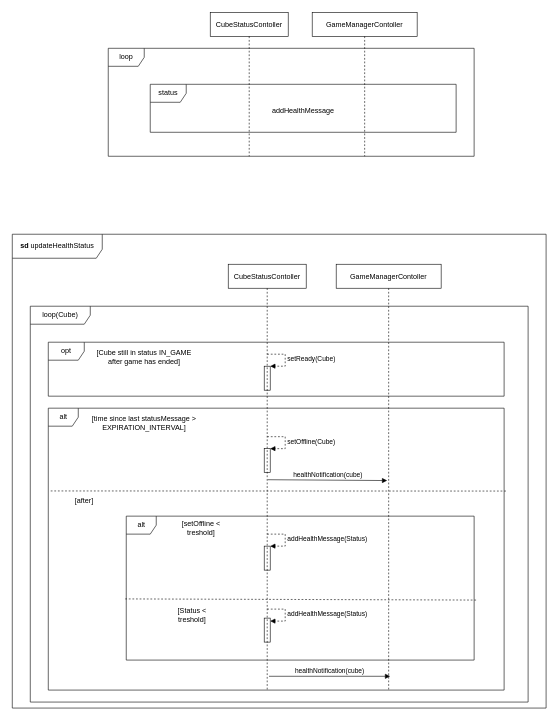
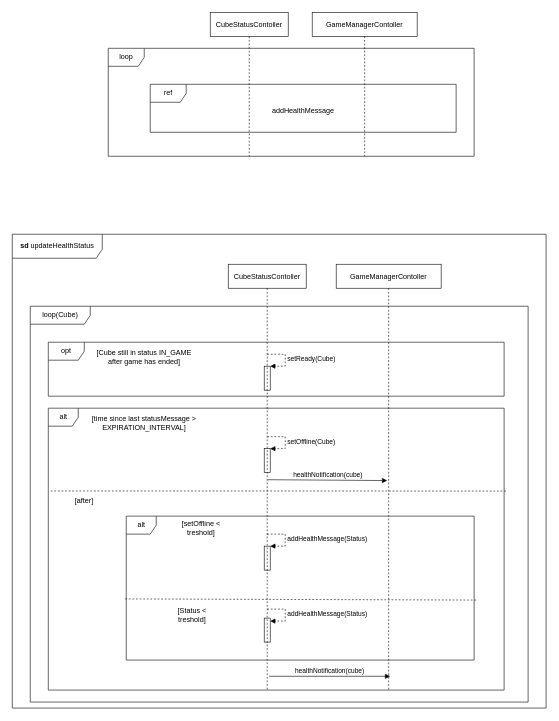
(168, 93) -> (168, 93)
